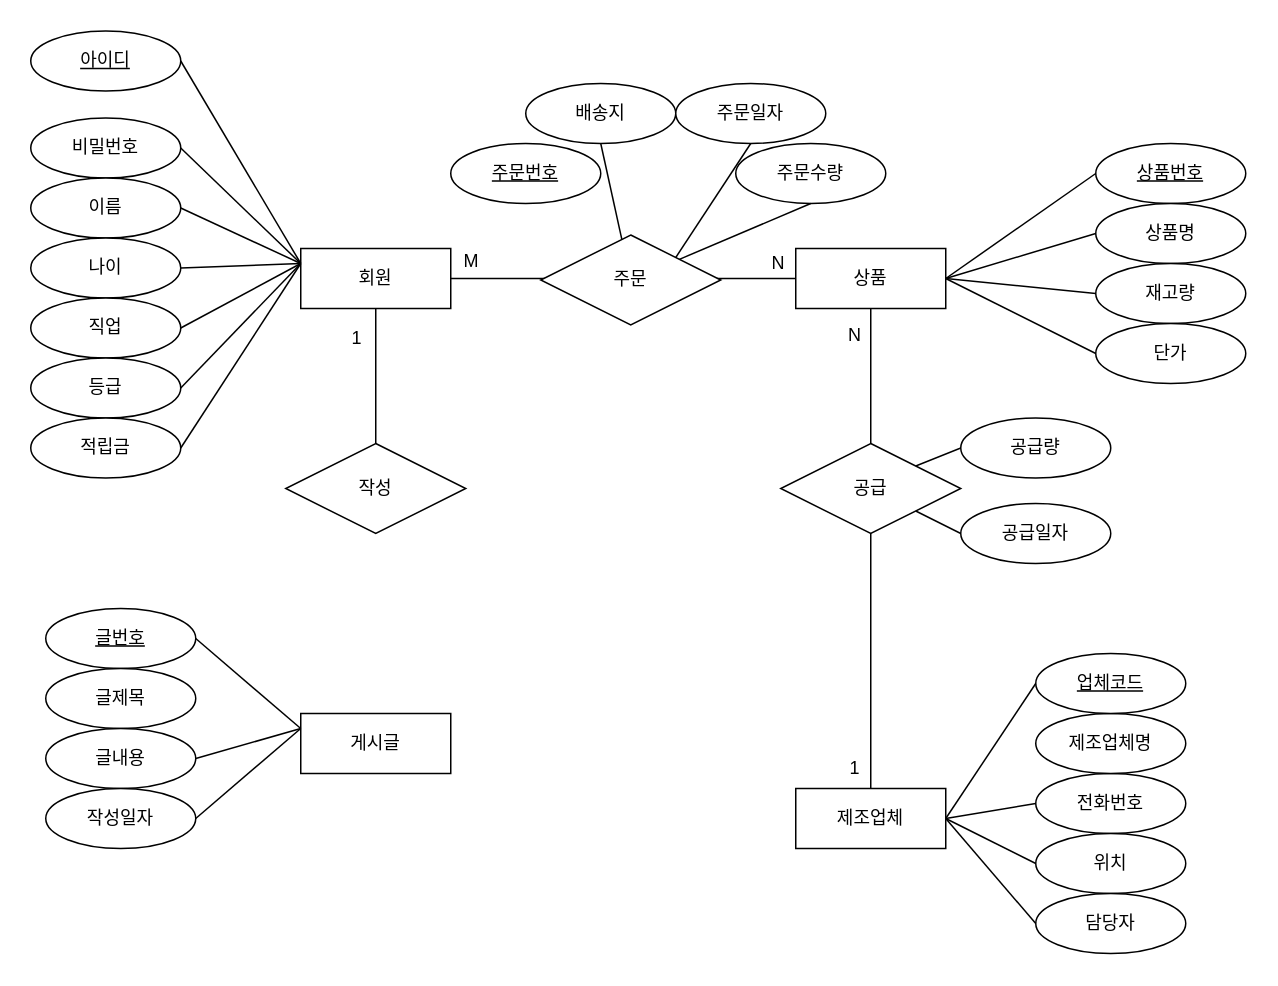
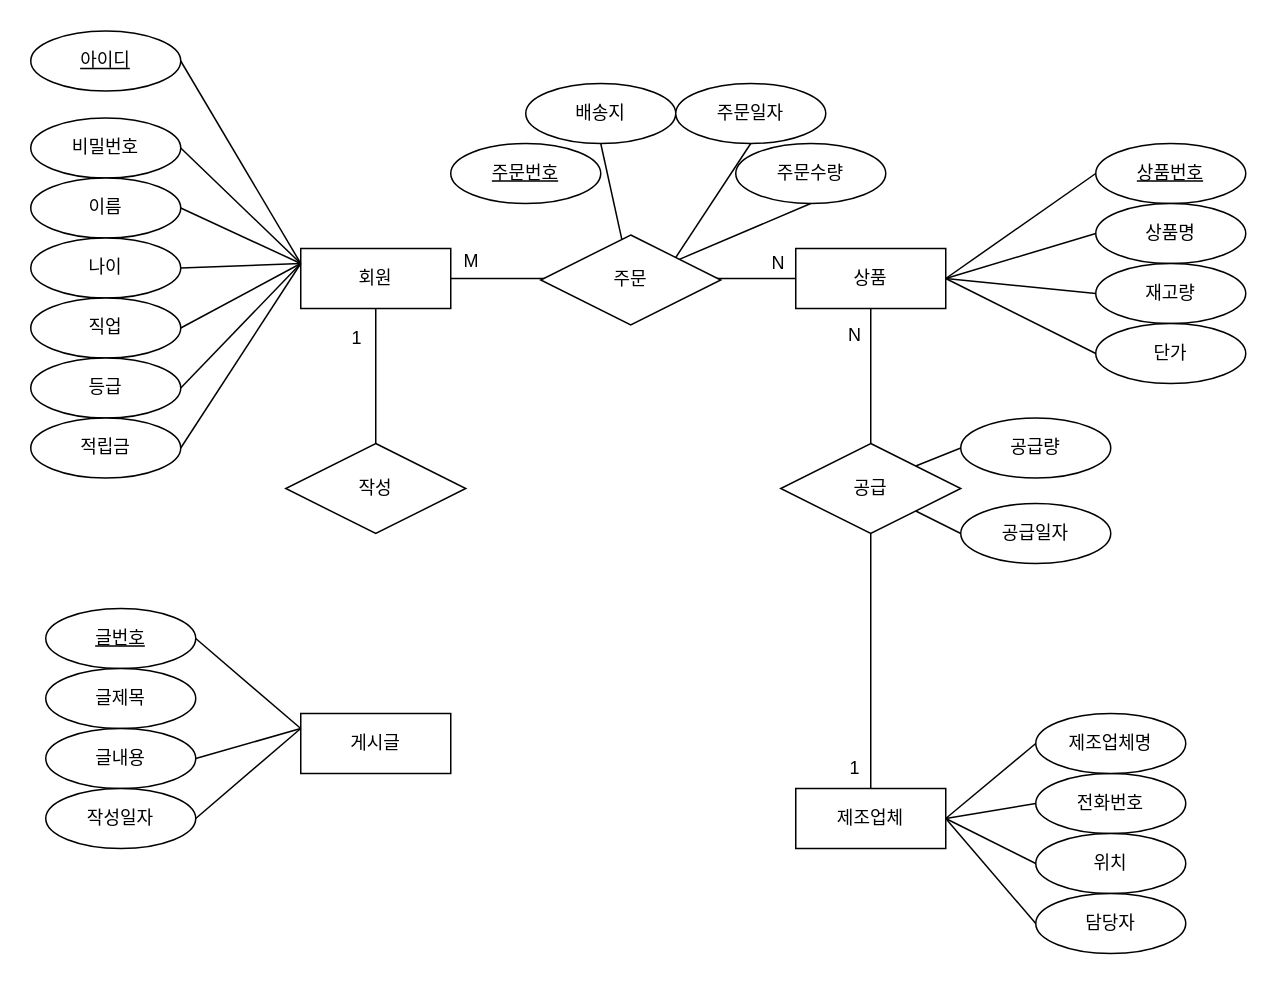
(1111, 683) -> none
(994, 746) -> none
none -> (993, 779)
